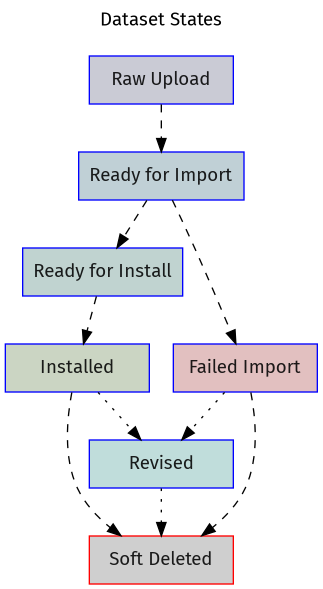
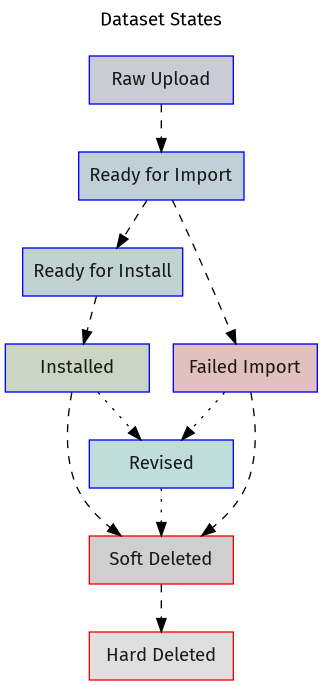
none -> (161, 656)
